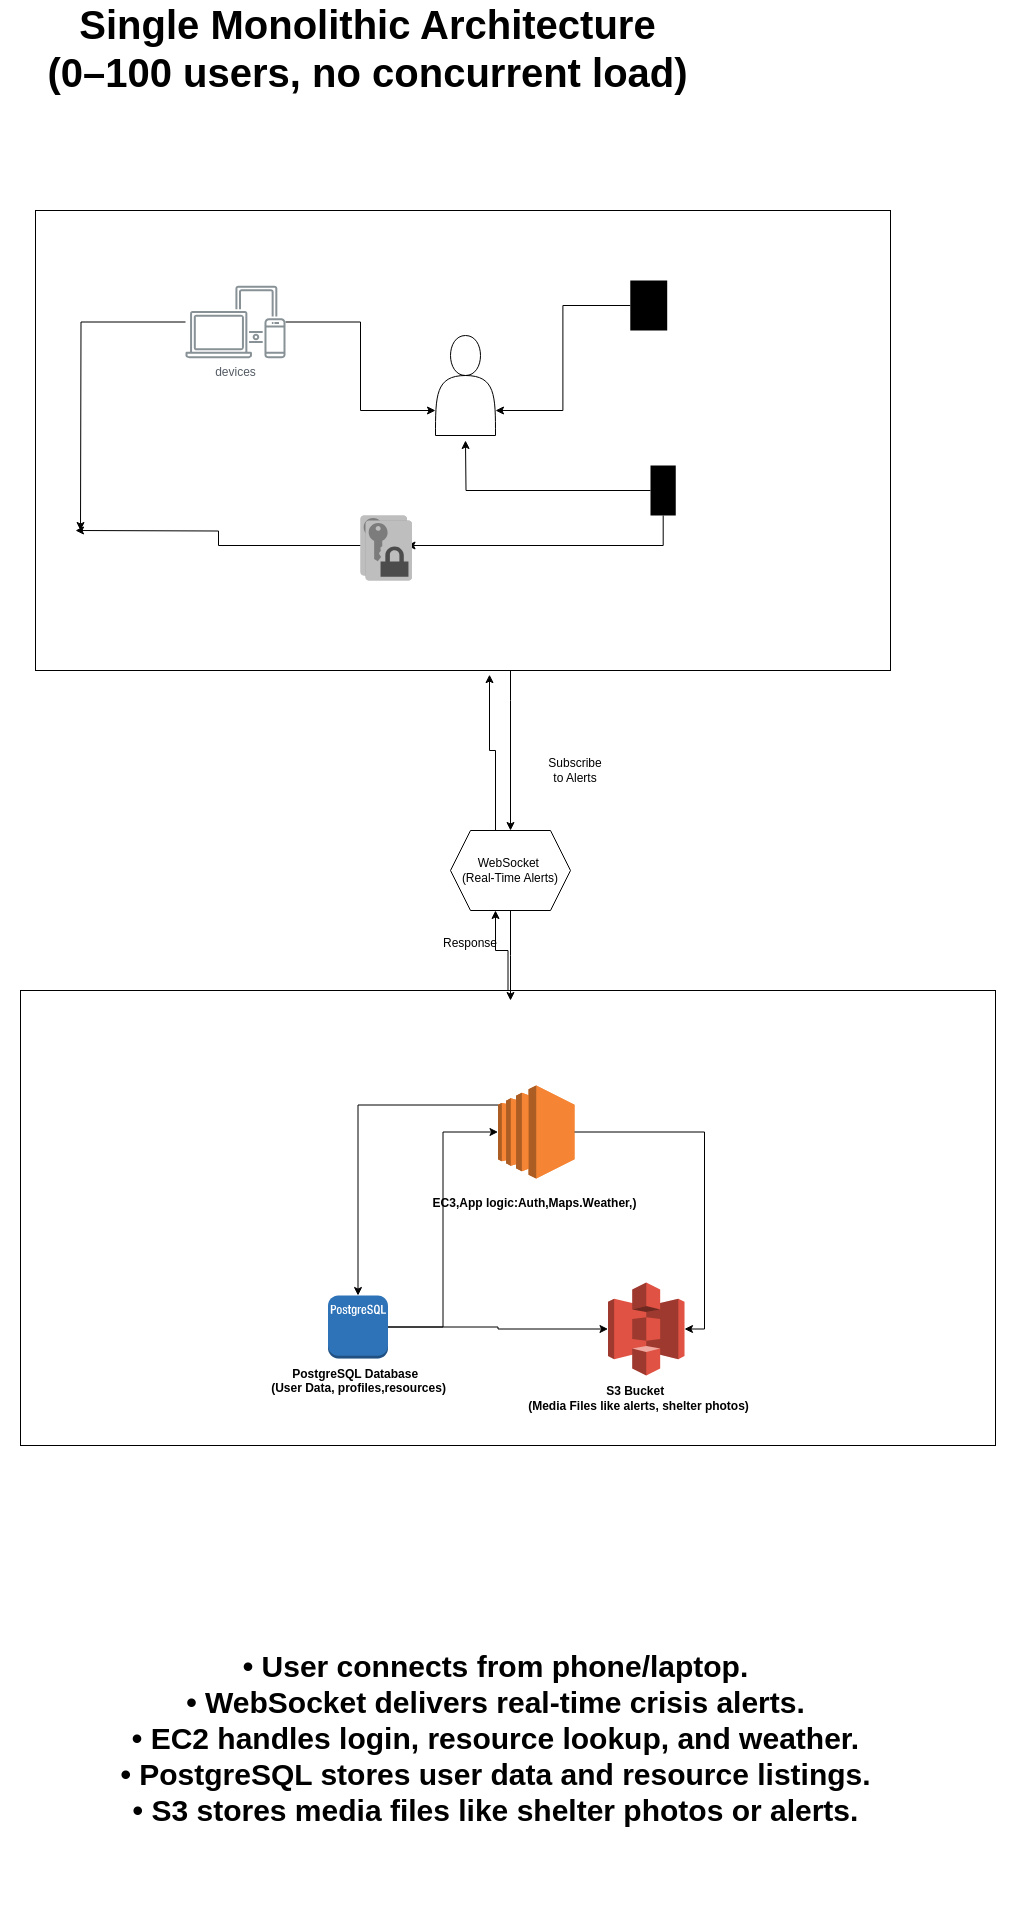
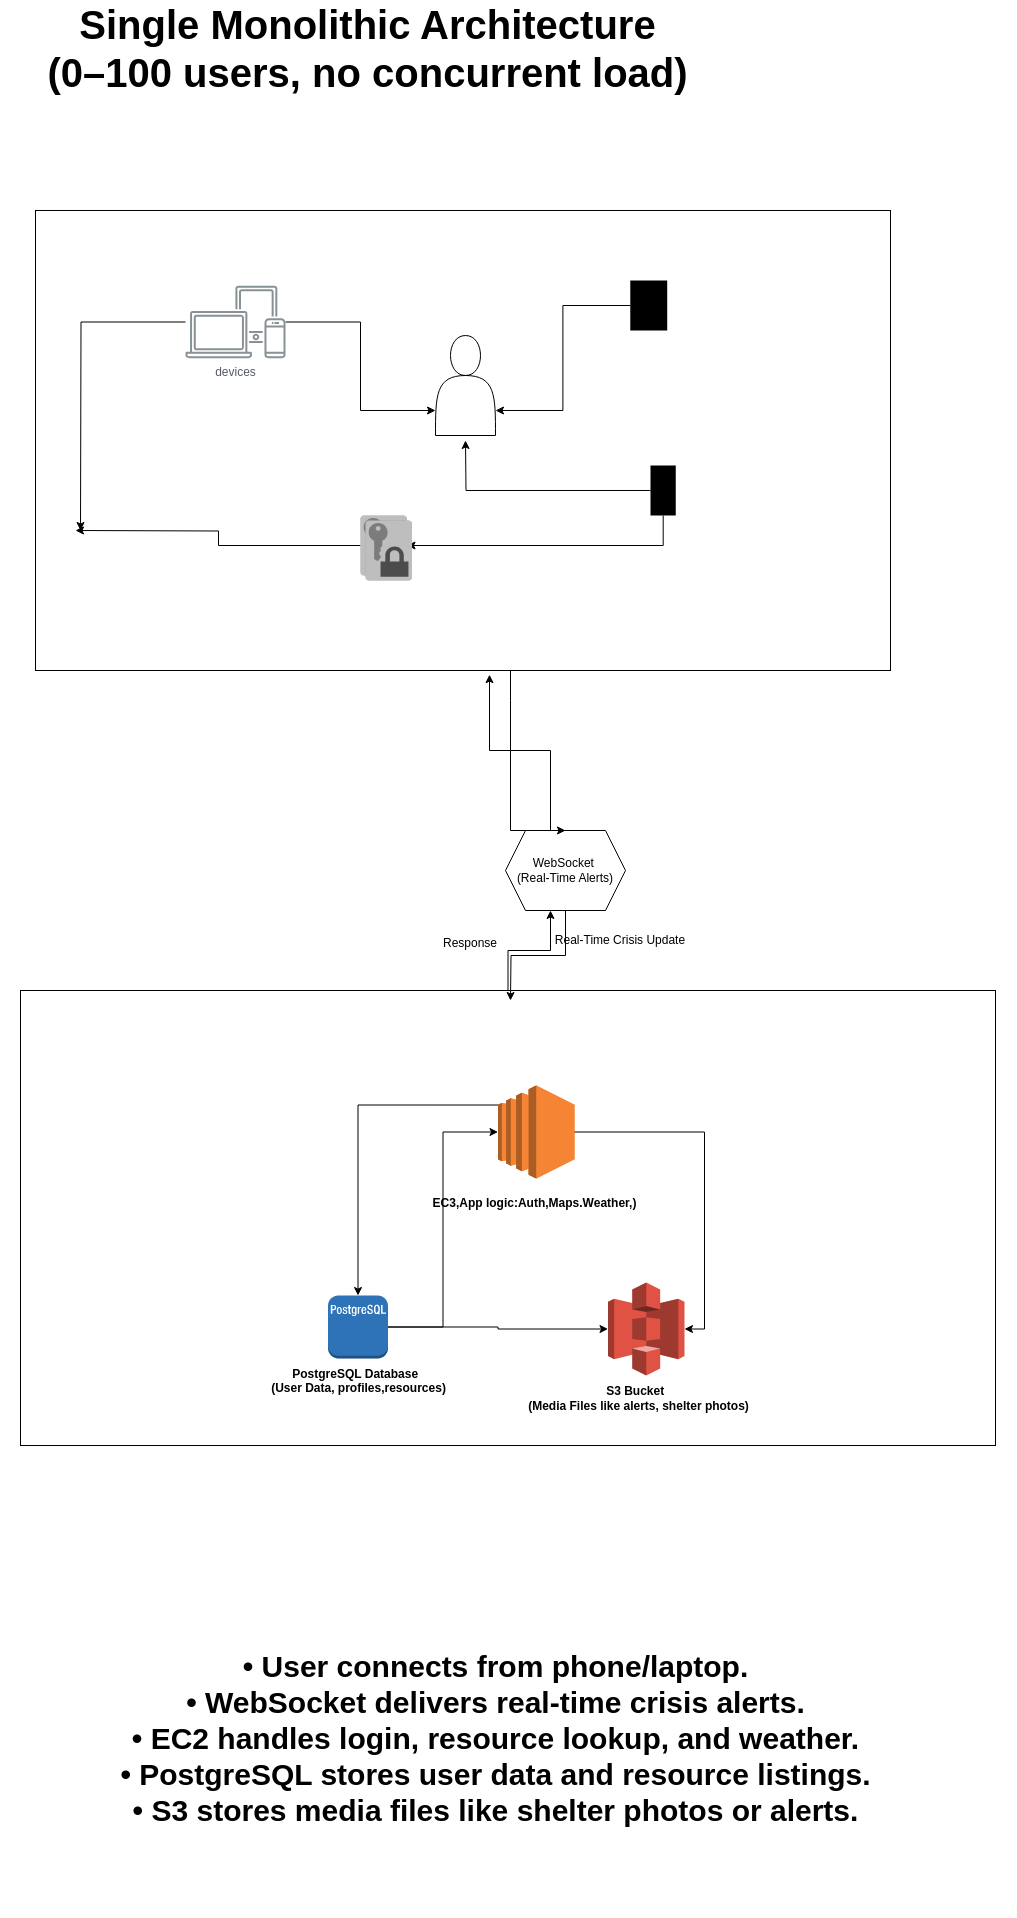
(576, 771) -> none
(511, 871) -> (566, 871)
none -> (621, 941)
